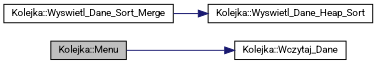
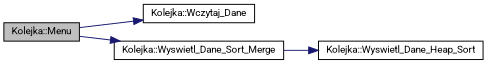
none -> (95, 38)
